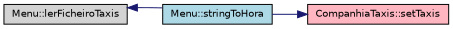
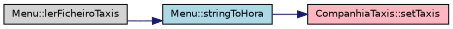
(150, 8) -> (140, 21)
